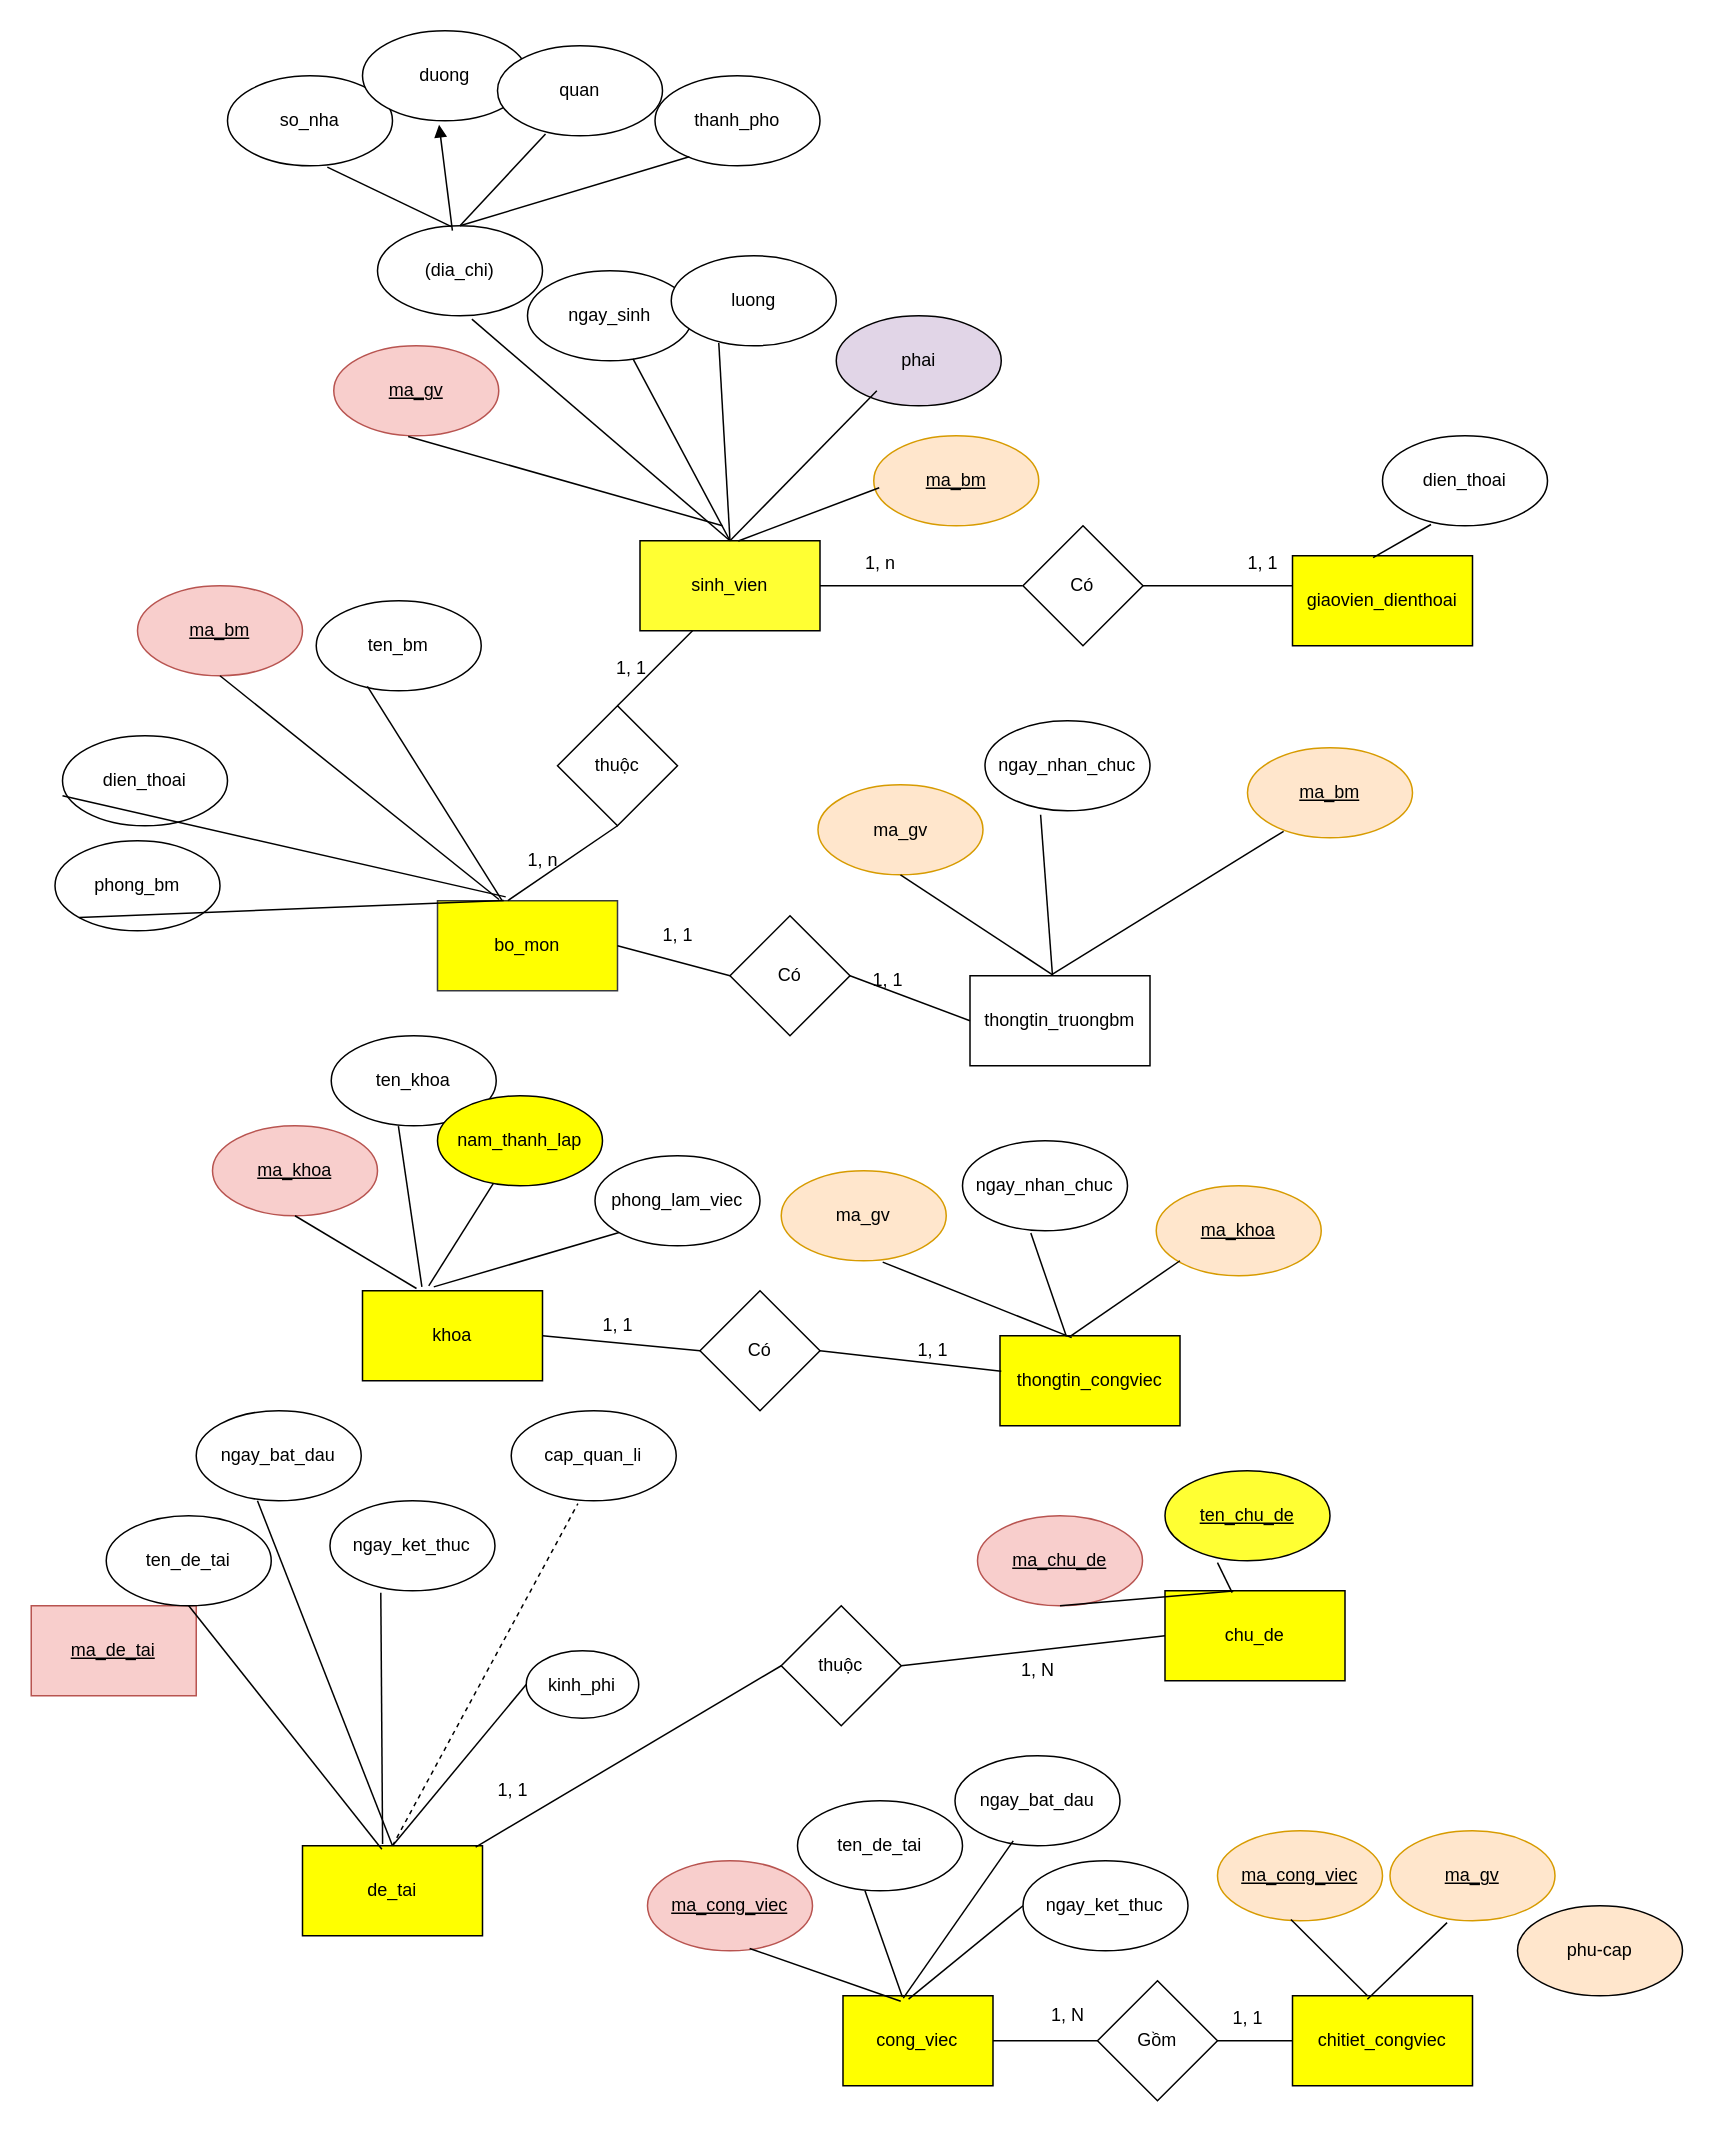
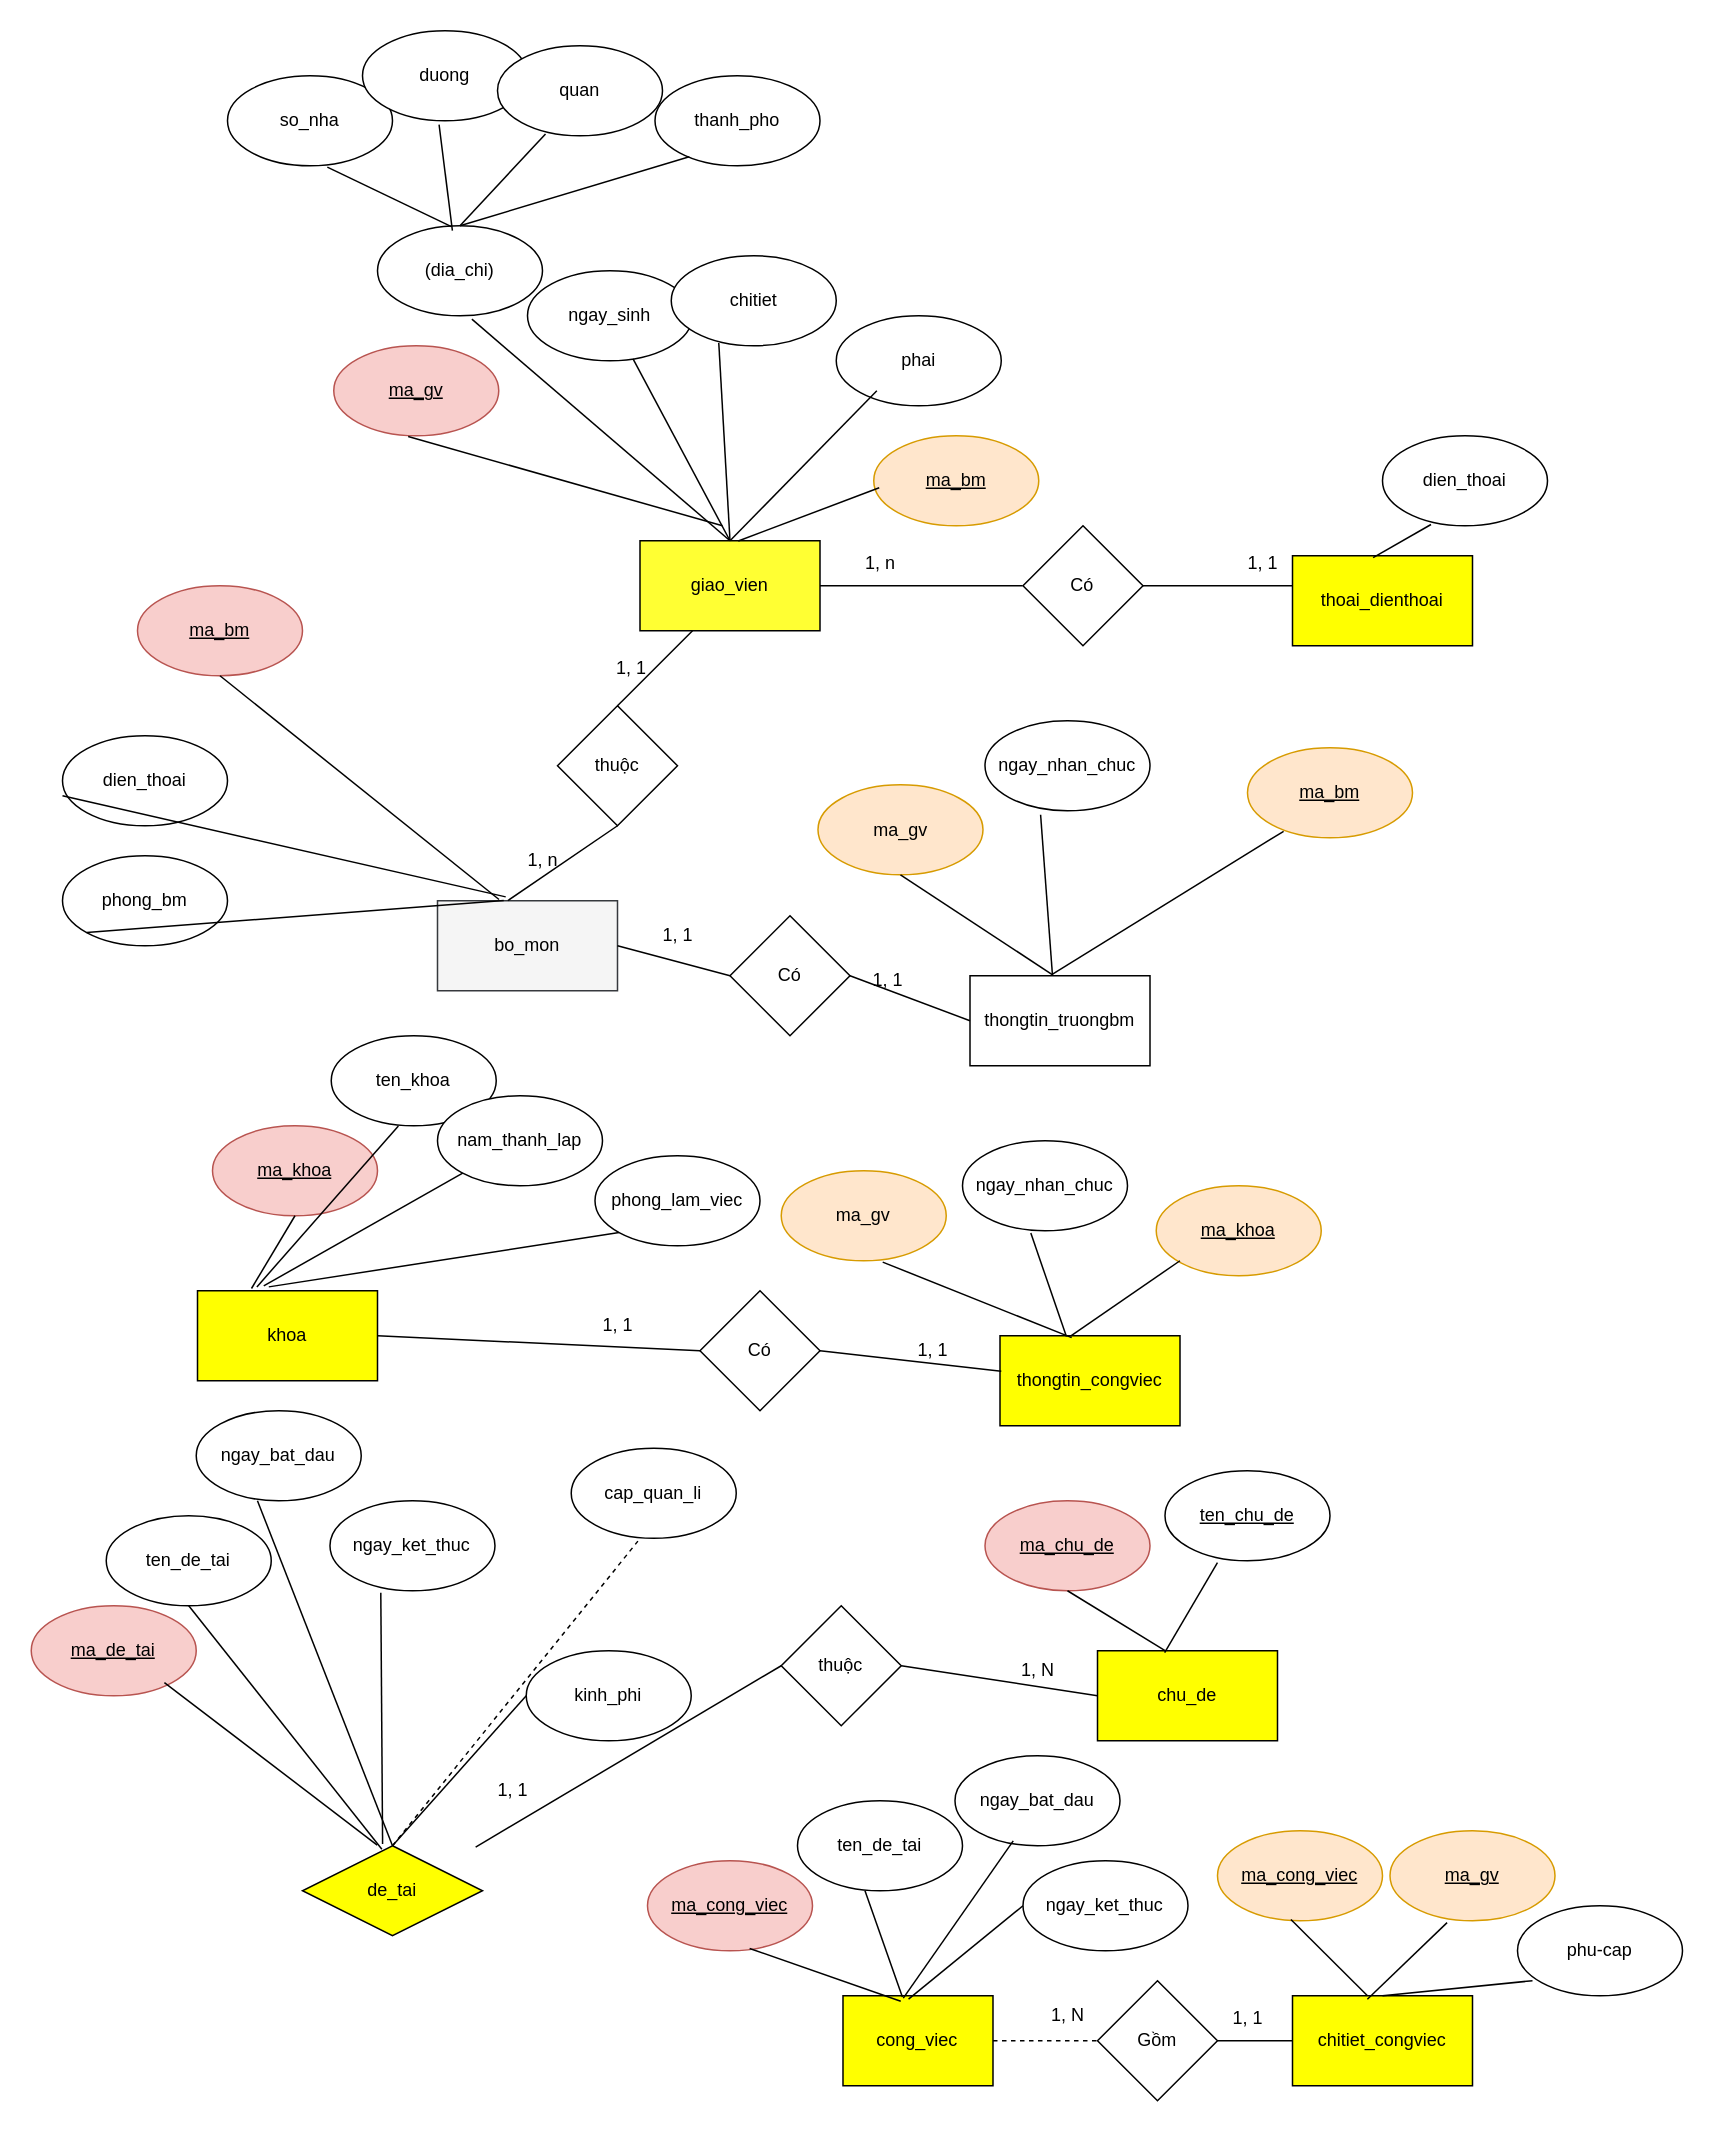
(440, 138) -> (440, 132)
(754, 301) -> (754, 301)
(919, 361) -> (919, 361)
(730, 586) -> (730, 586)
(1382, 601) -> (1382, 601)
(398, 646) -> none
(434, 793) -> none
(137, 886) -> (145, 901)
(527, 946) -> (527, 946)
(520, 1141) -> (520, 1141)
(452, 1336) -> (287, 1336)
(593, 1456) -> (653, 1493)
(1247, 1516) -> (1247, 1516)
(1060, 1561) -> (1067, 1546)
(1255, 1636) -> (1187, 1696)
(113, 1651) -> (113, 1651)
(582, 1685) -> (608, 1696)
none -> (268, 1762)
(392, 1891) -> (392, 1891)
(1600, 1951) -> (1600, 1951)
none -> (1458, 1988)
(1044, 2041) -> (1044, 2041)
